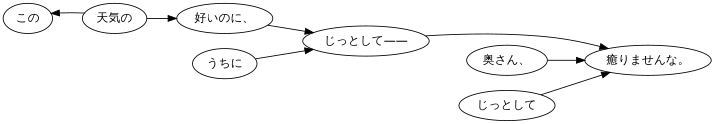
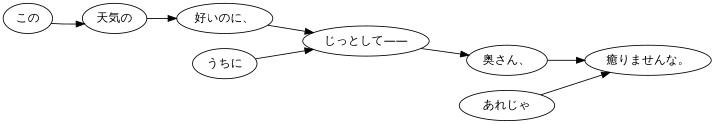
(72, 13) -> (64, 24)
(513, 35) -> (441, 51)
(507, 106) -> (507, 106)
